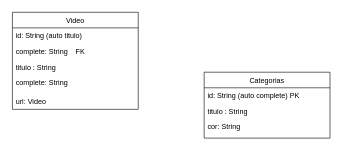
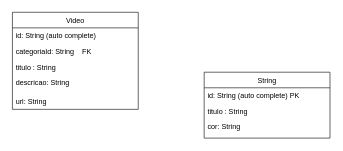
(56, 36) -> (61, 36)
(54, 52) -> (60, 52)
(267, 80) -> (267, 80)
(44, 83) -> (46, 83)
(32, 102) -> (34, 102)
